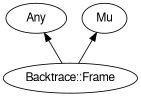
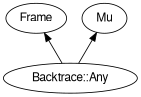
(36, 18) -> (36, 18)
(70, 78) -> (70, 78)
